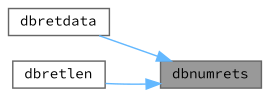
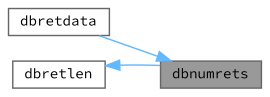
(126, 84) -> (140, 65)
